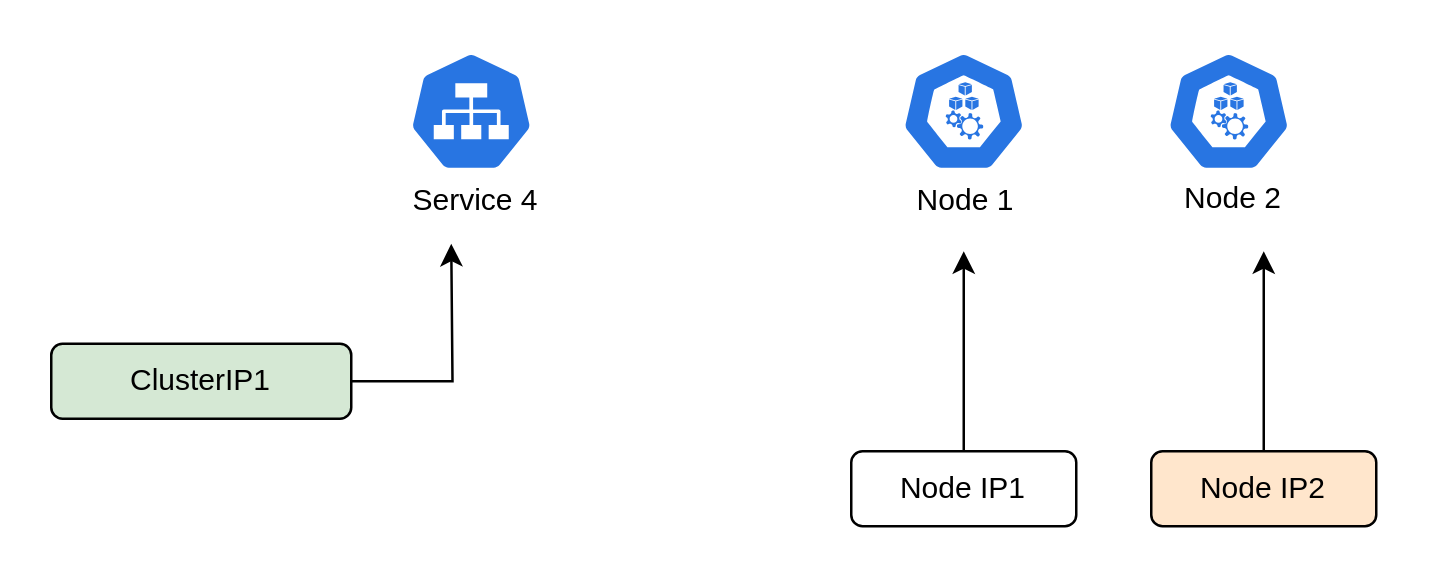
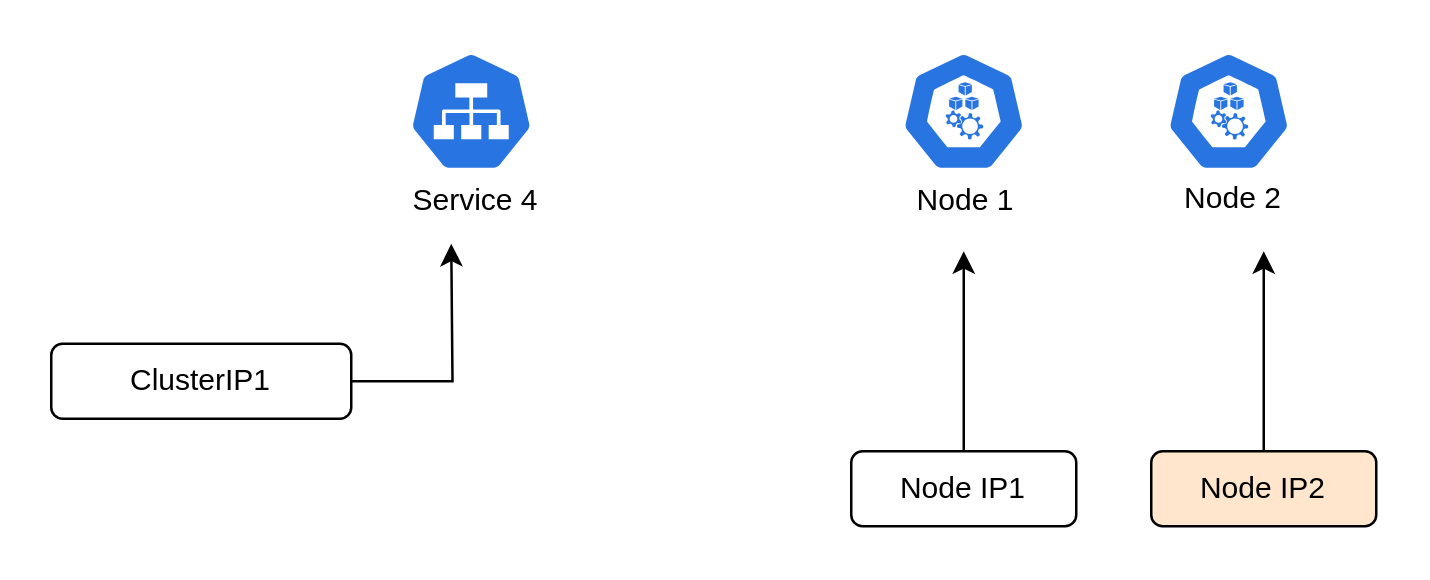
(201, 381) -> (201, 381)
